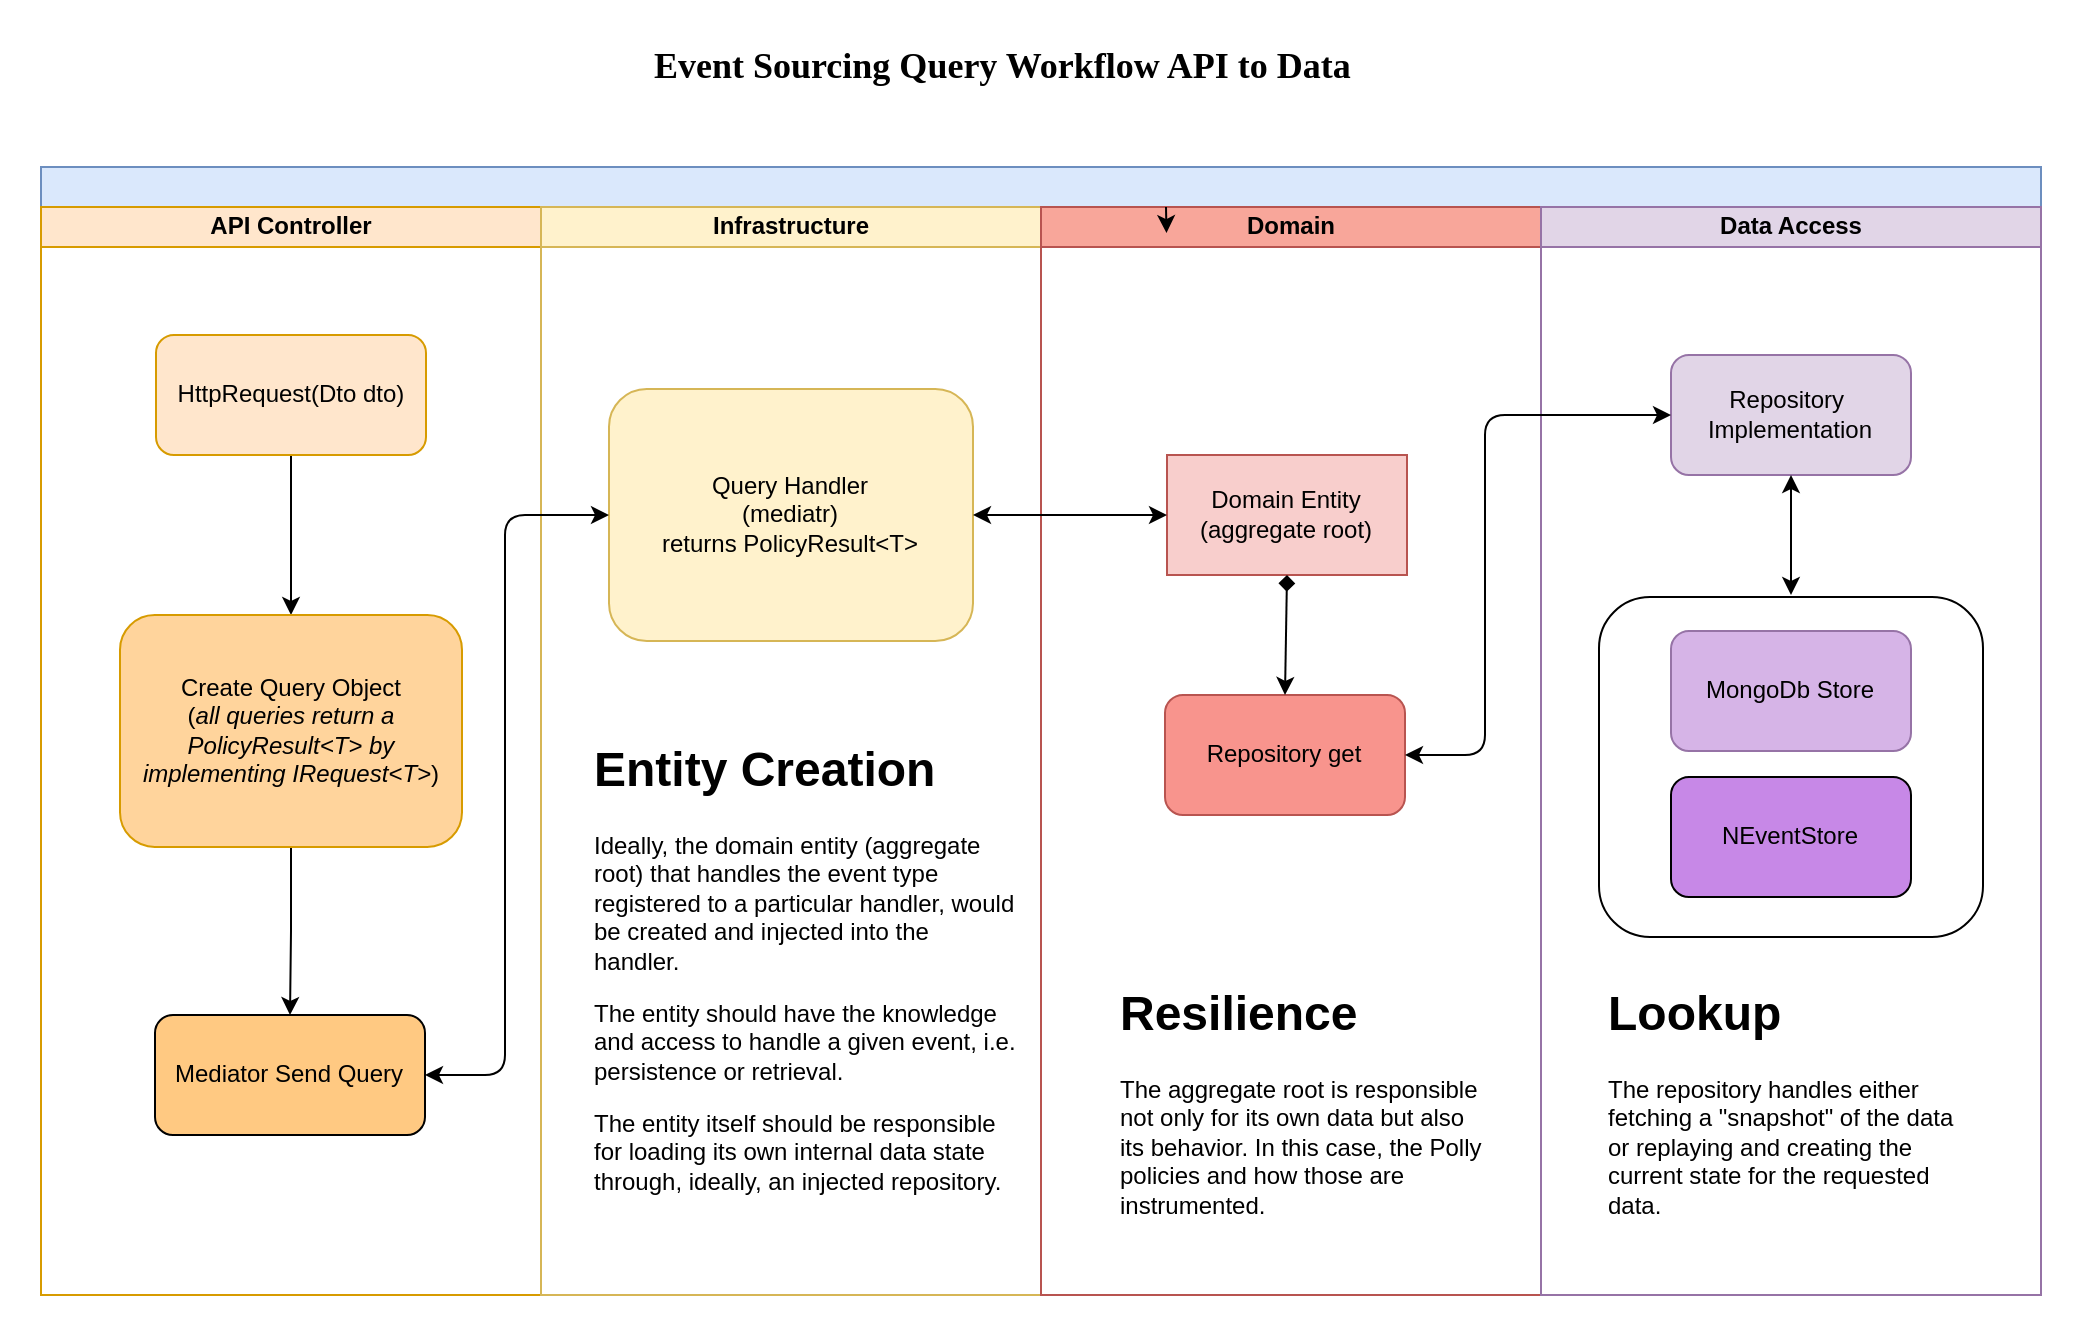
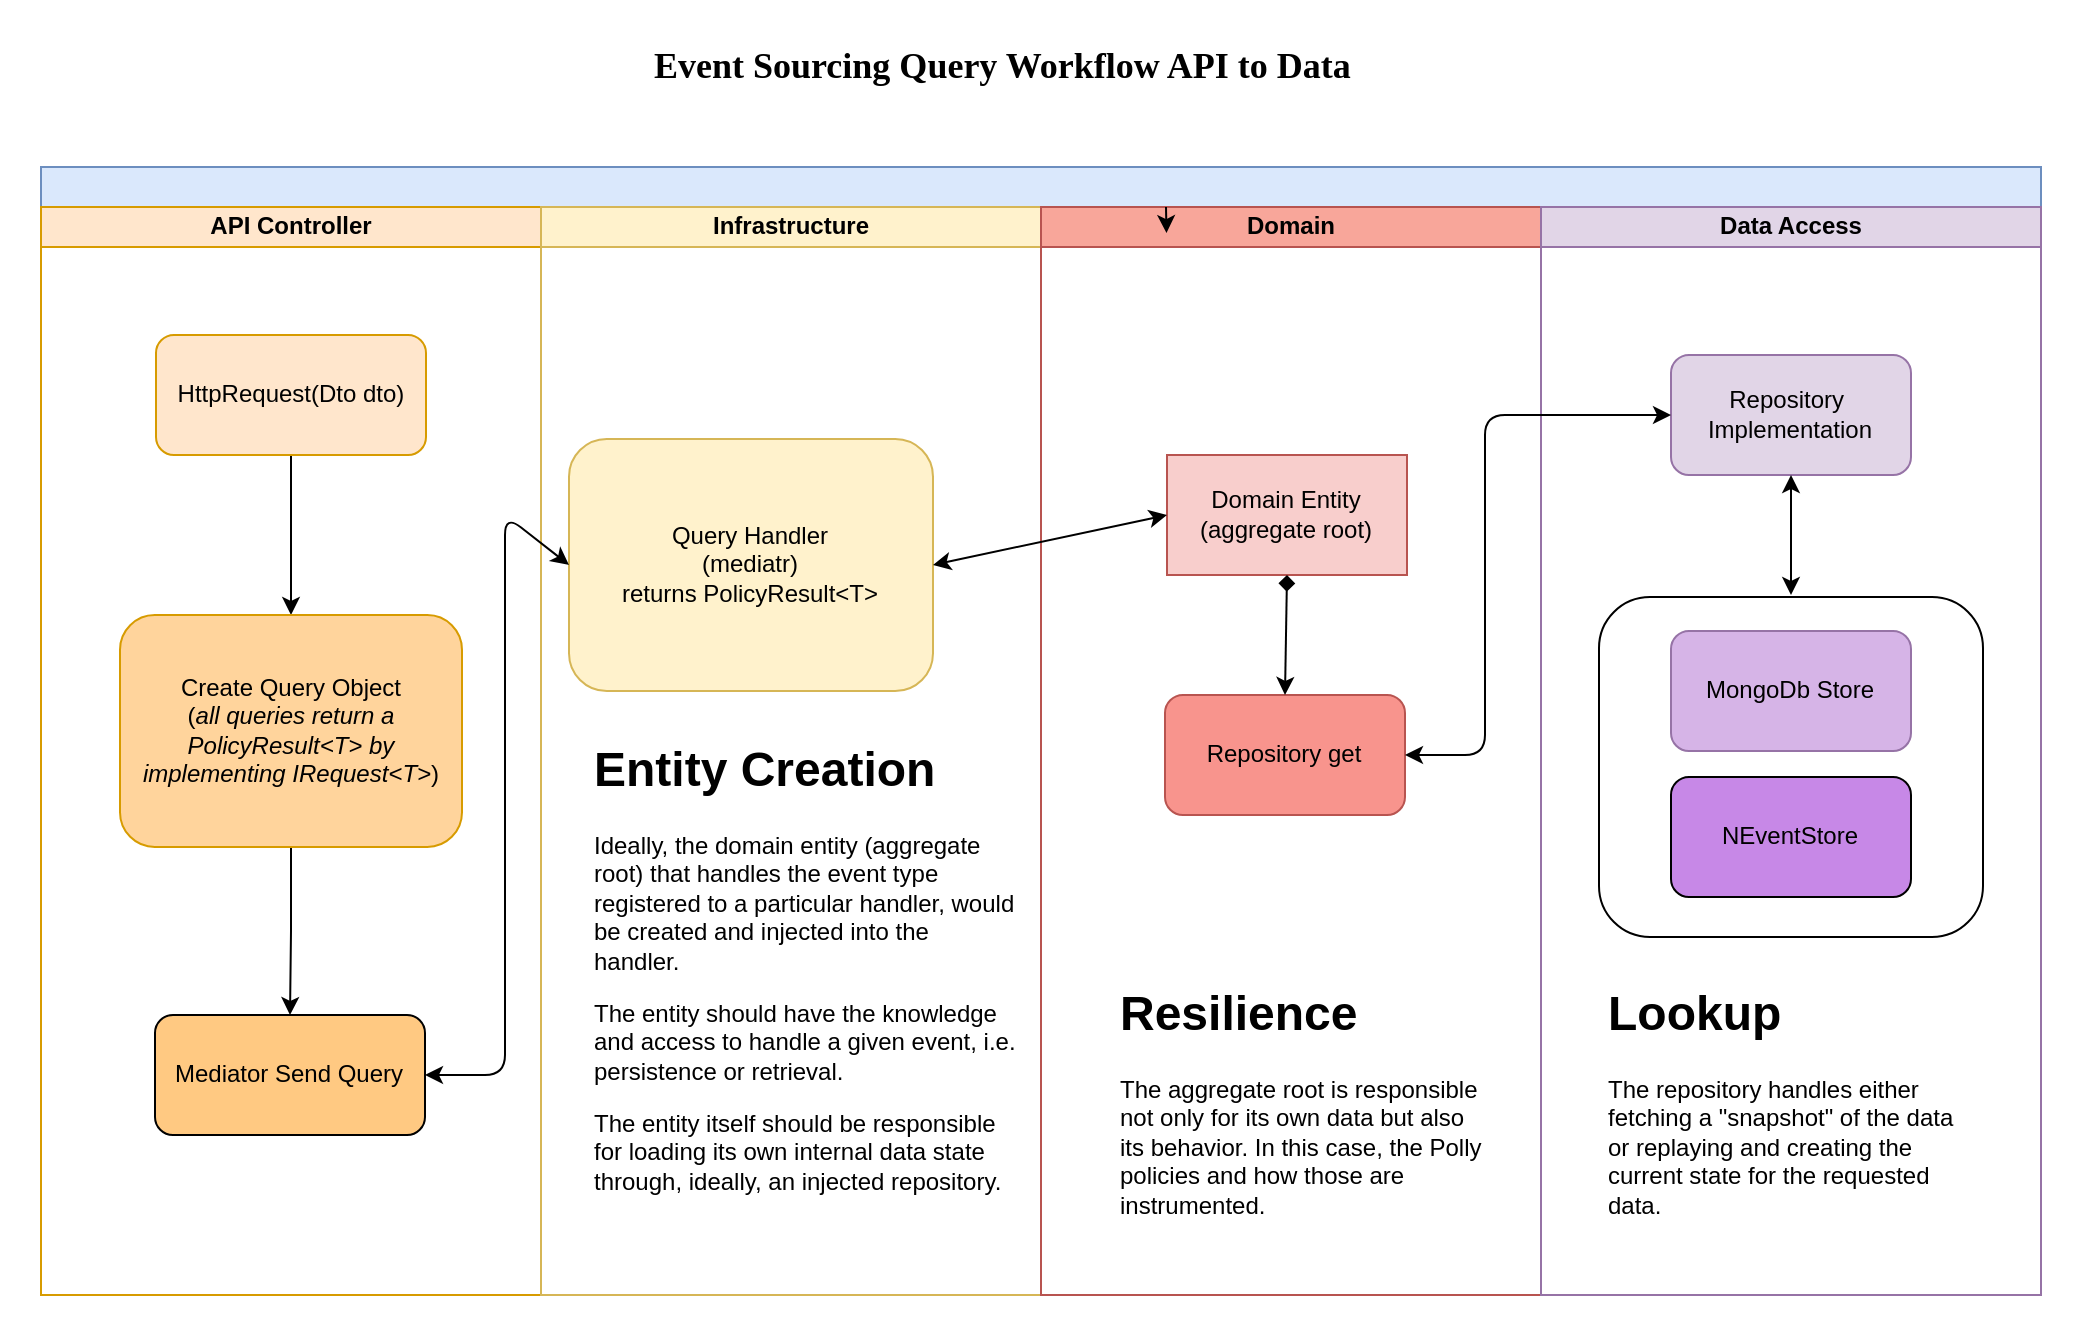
(791, 515) -> (751, 565)
